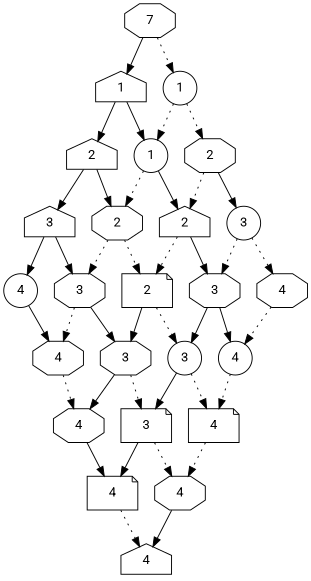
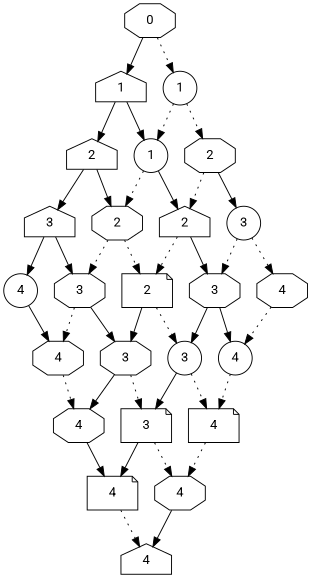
(150, 21) -> (150, 21)
